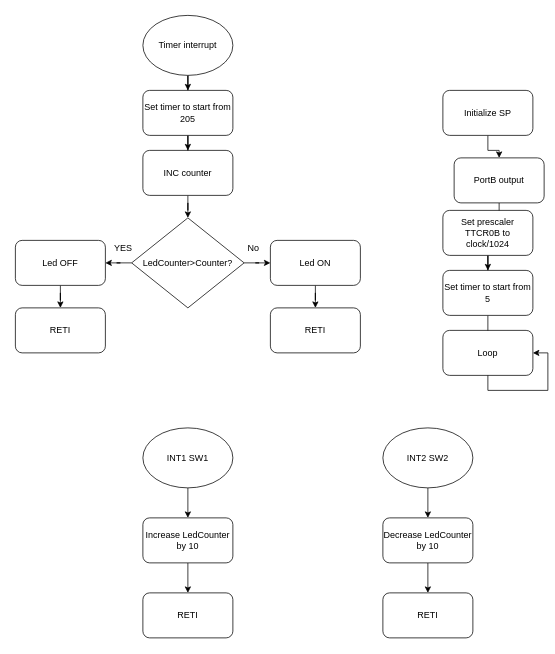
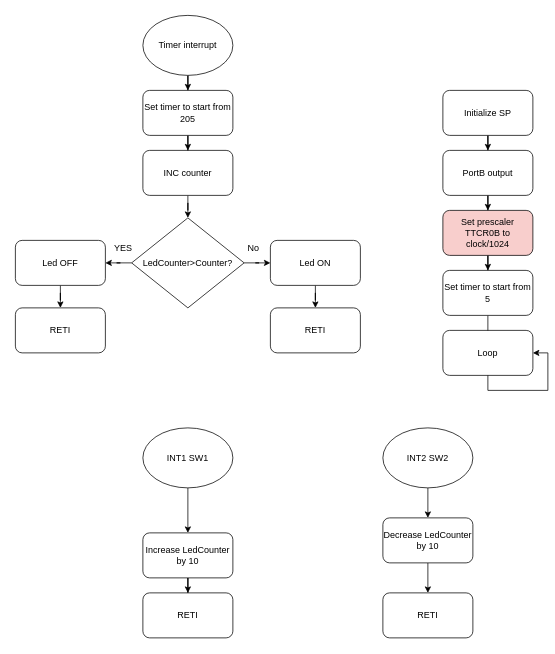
(499, 180) -> (488, 173)
(488, 233) -> (488, 233)
(188, 540) -> (188, 555)
